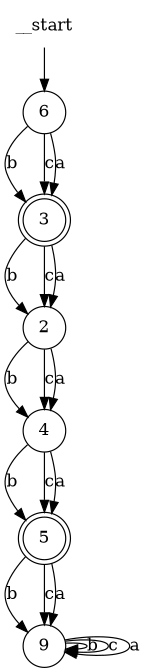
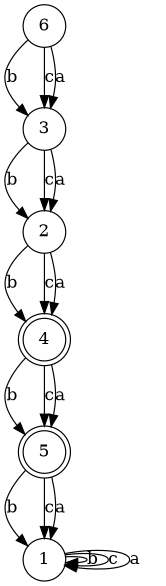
(44, 26) -> none
(44, 220) -> (44, 129)
(44, 431) -> (44, 340)
(44, 646) -> (44, 560)
